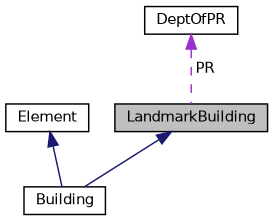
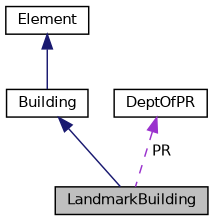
(121, 163) -> (94, 158)
